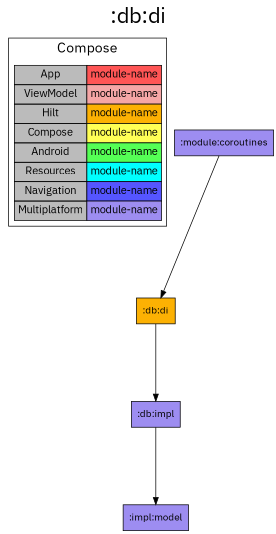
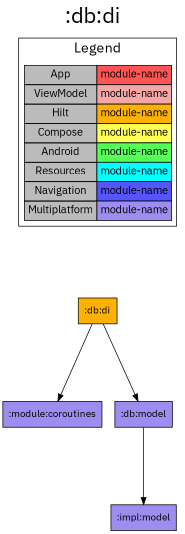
(88, 49) -> (98, 49)
(191, 224) -> (77, 359)
(156, 414) -> (144, 414)
